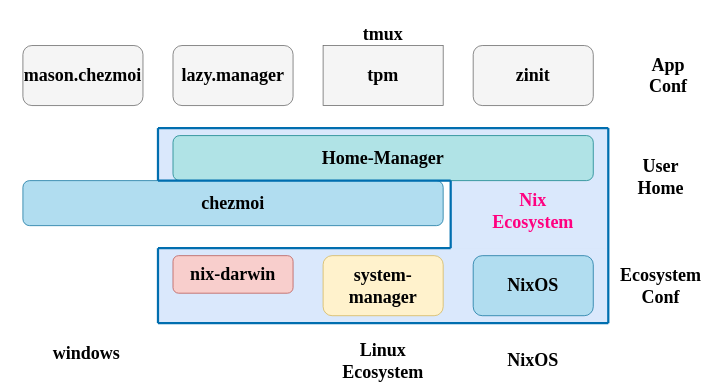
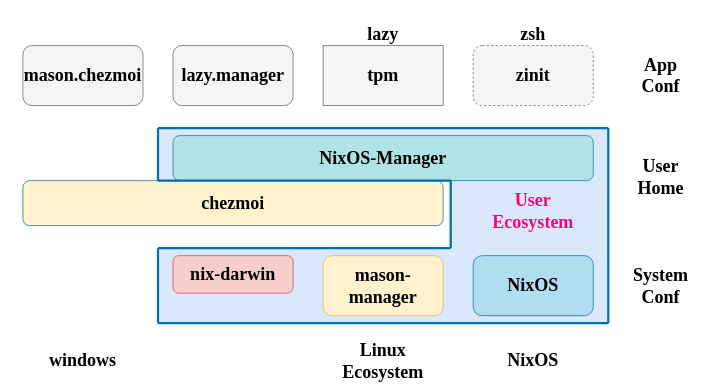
(383, 34) -> (383, 34)
none -> (533, 34)
(533, 75) -> (533, 75)
(668, 75) -> (660, 75)
(383, 158) -> (383, 158)
(233, 203) -> (233, 203)
(533, 210) -> (533, 210)
(383, 285) -> (383, 285)
(660, 285) -> (660, 285)
(87, 353) -> (83, 360)
